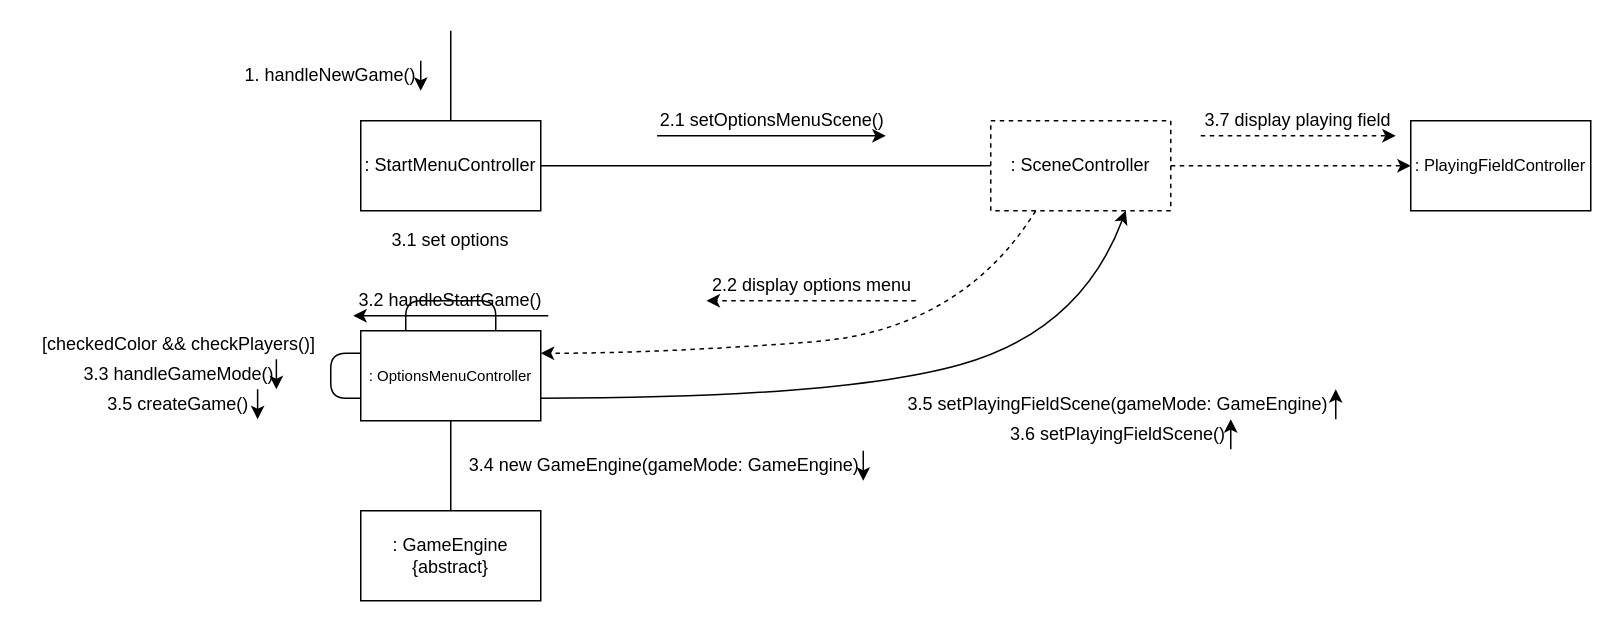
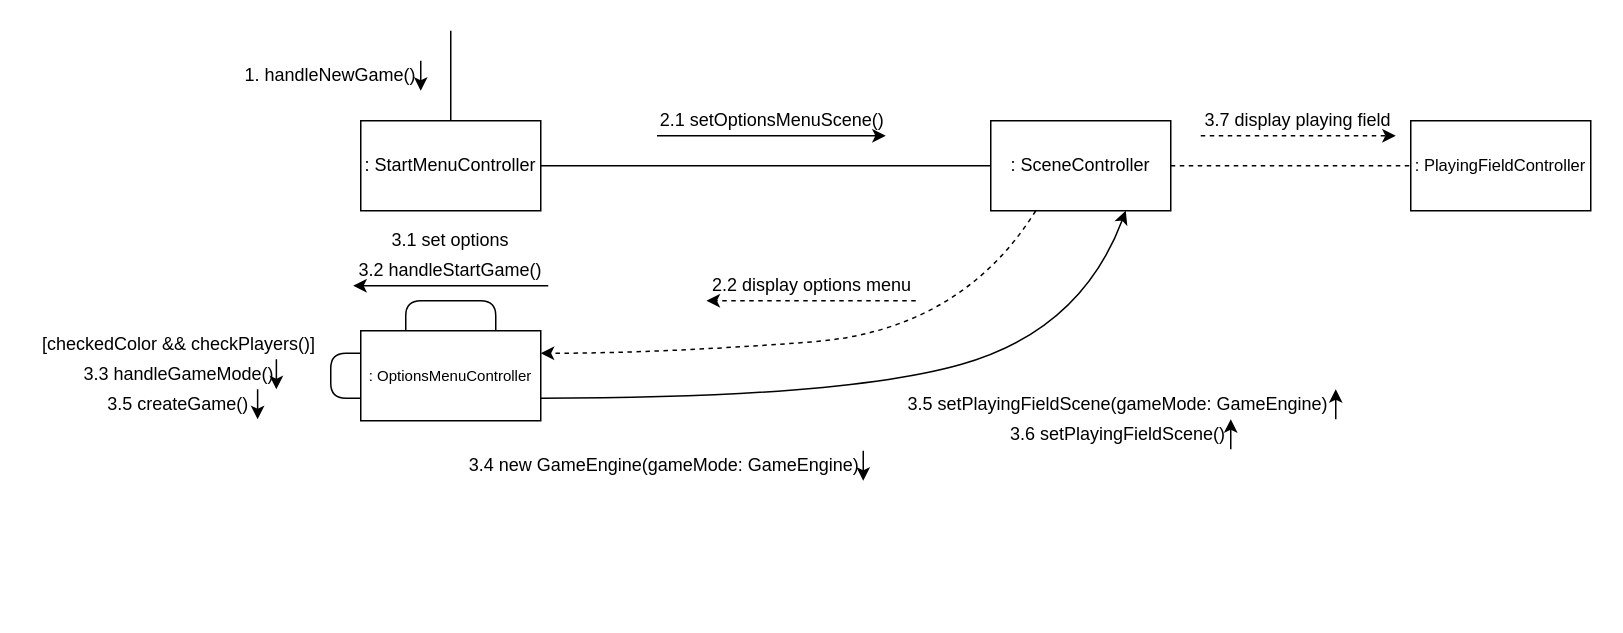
(1081, 166) -> (1081, 166)
(1399, 166) -> (1404, 166)
(451, 301) -> (451, 271)
(451, 466) -> none
(451, 556) -> none
